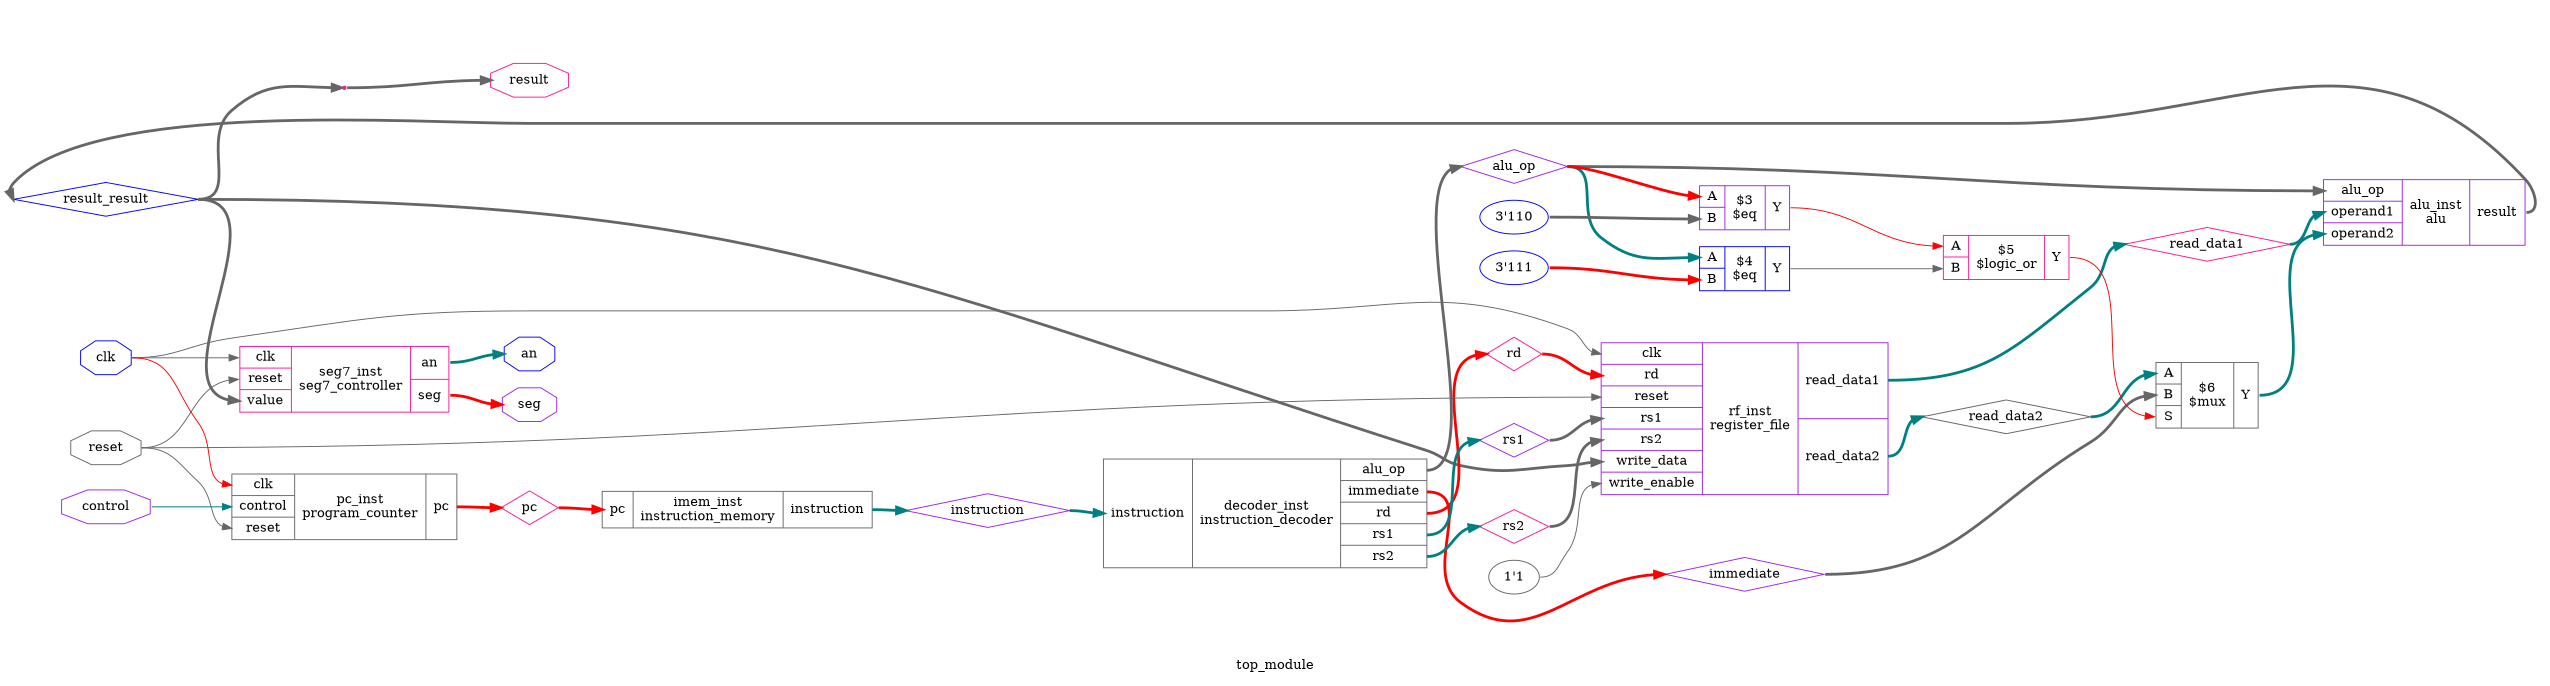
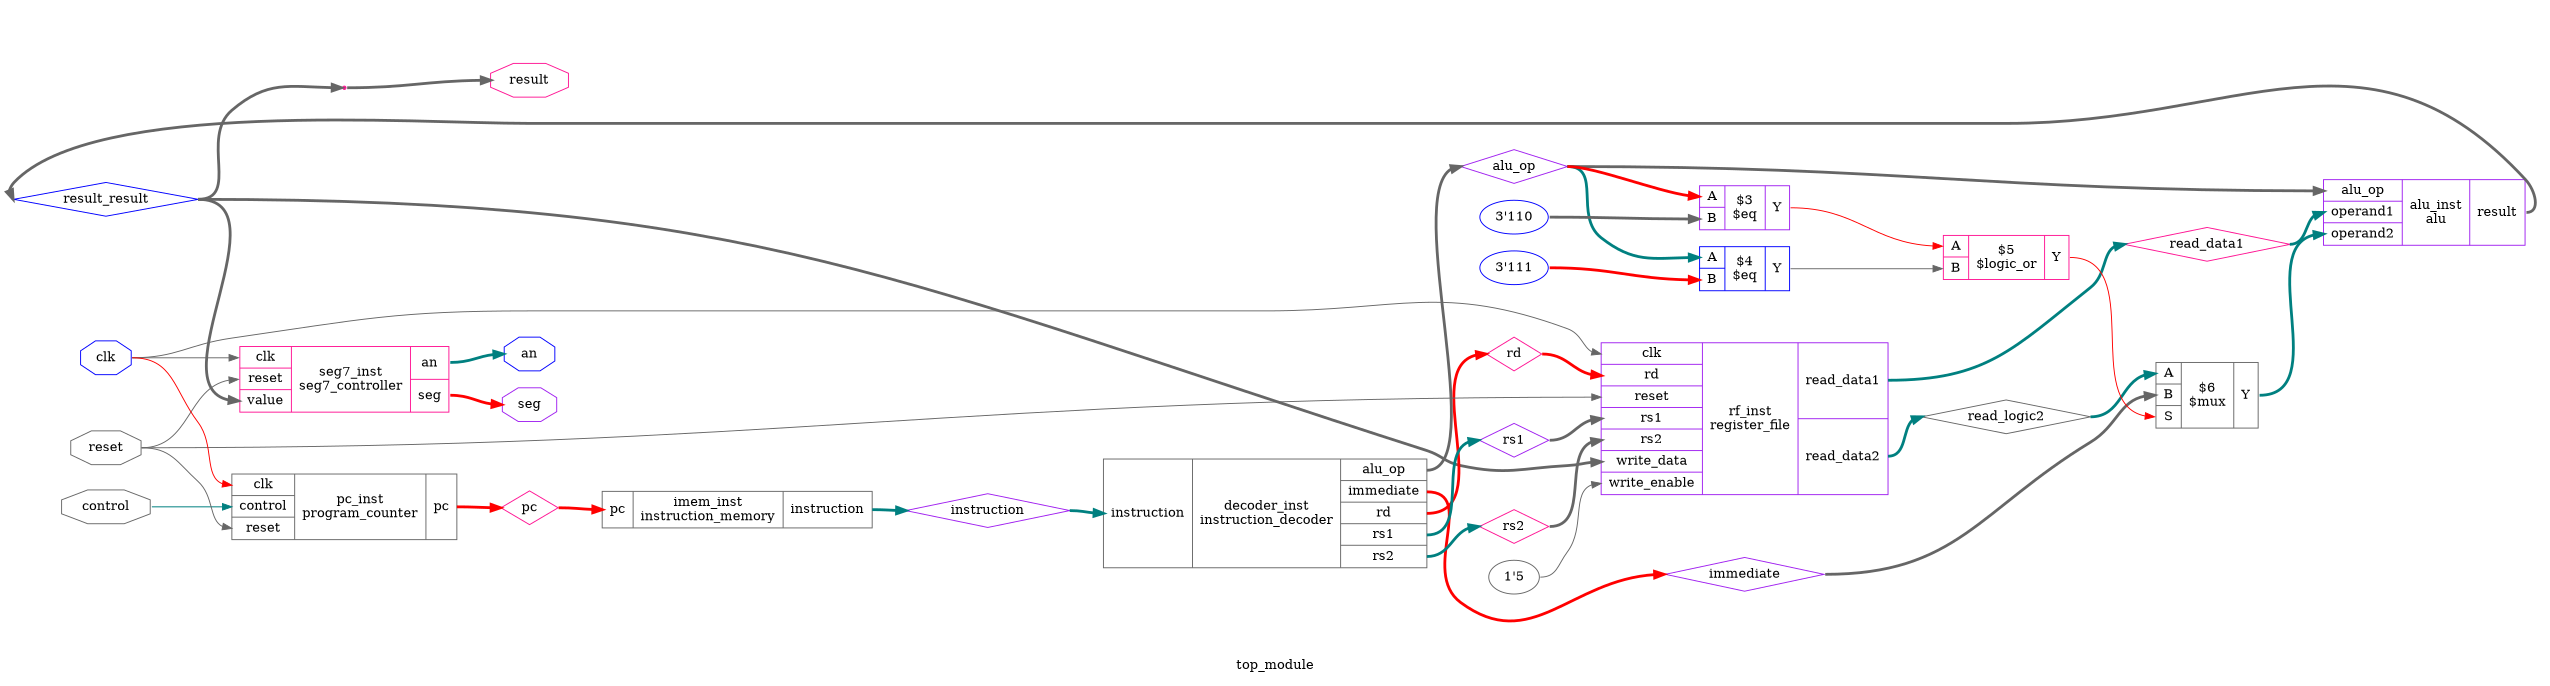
(2006, 417) -> (2006, 417)
(106, 507) -> (106, 507)
(1514, 577) -> (1514, 577)
